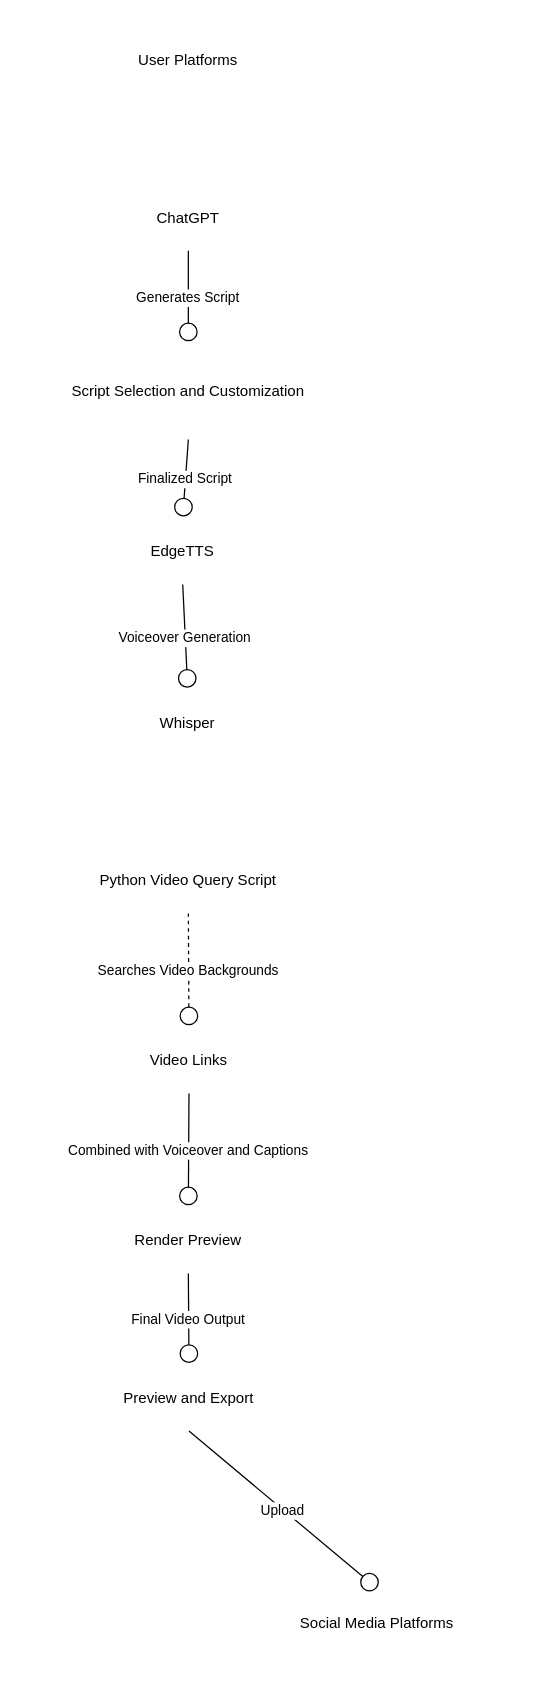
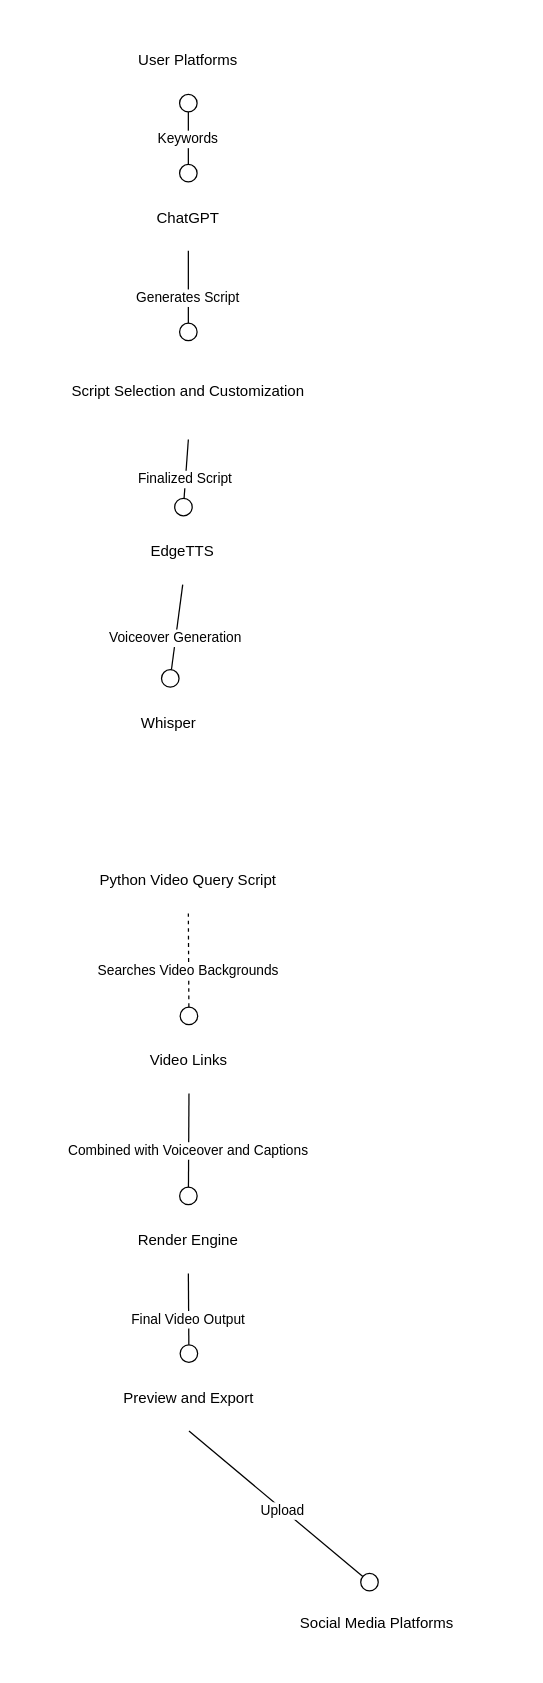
none -> (188, 139)
(188, 722) -> (169, 722)
(188, 1240) -> (188, 1240)
